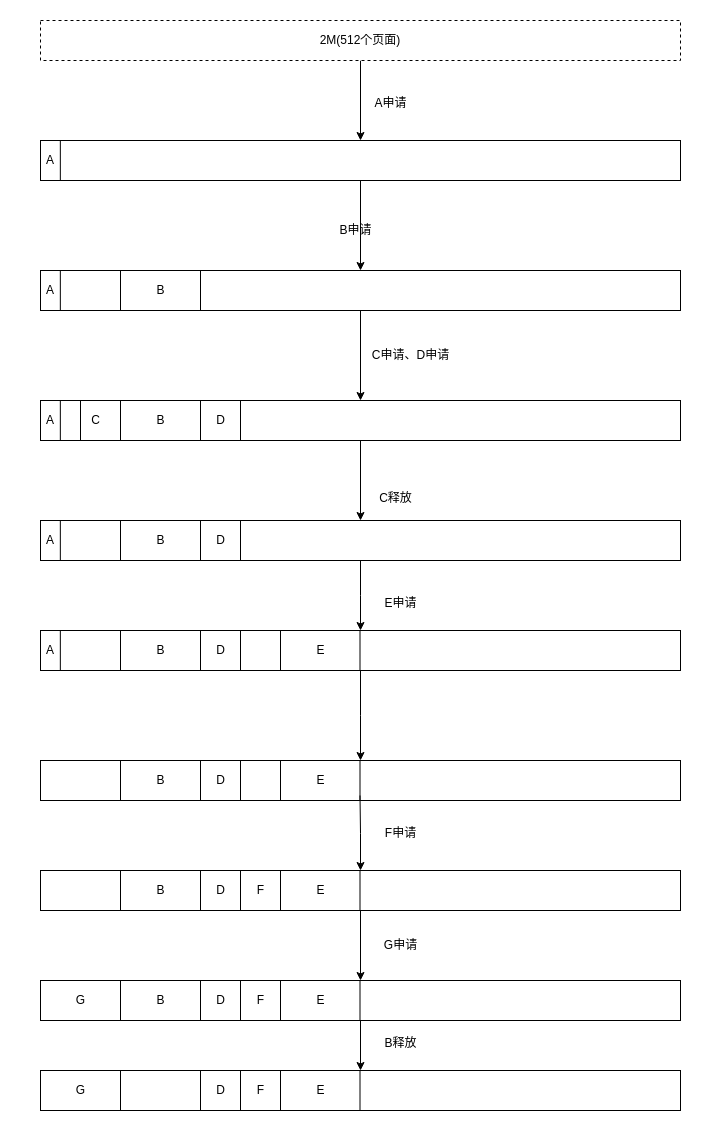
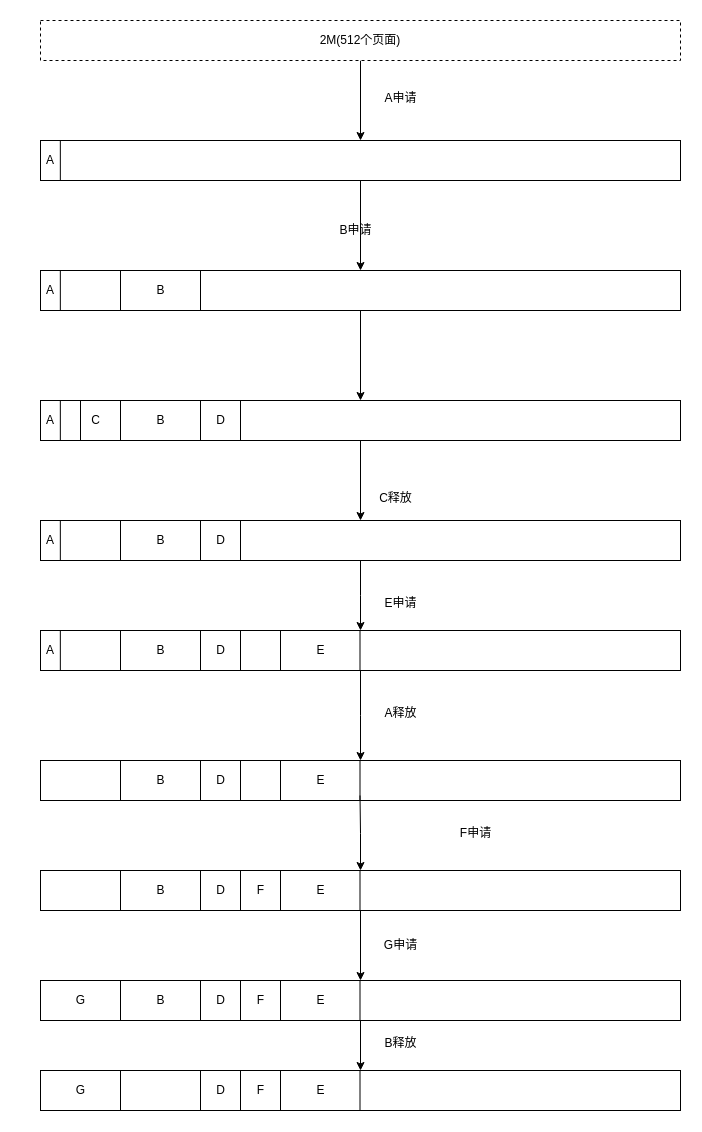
(391, 104) -> (401, 99)
(411, 356) -> none
none -> (401, 714)
(401, 834) -> (476, 834)
